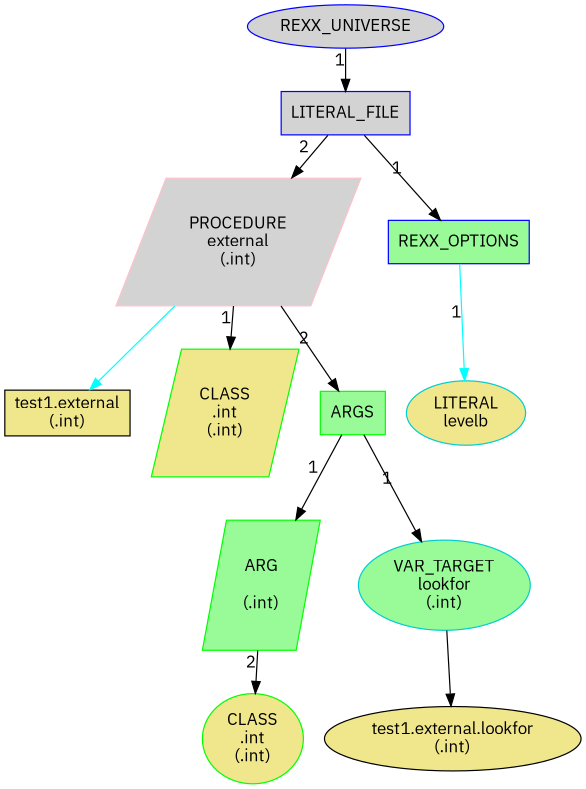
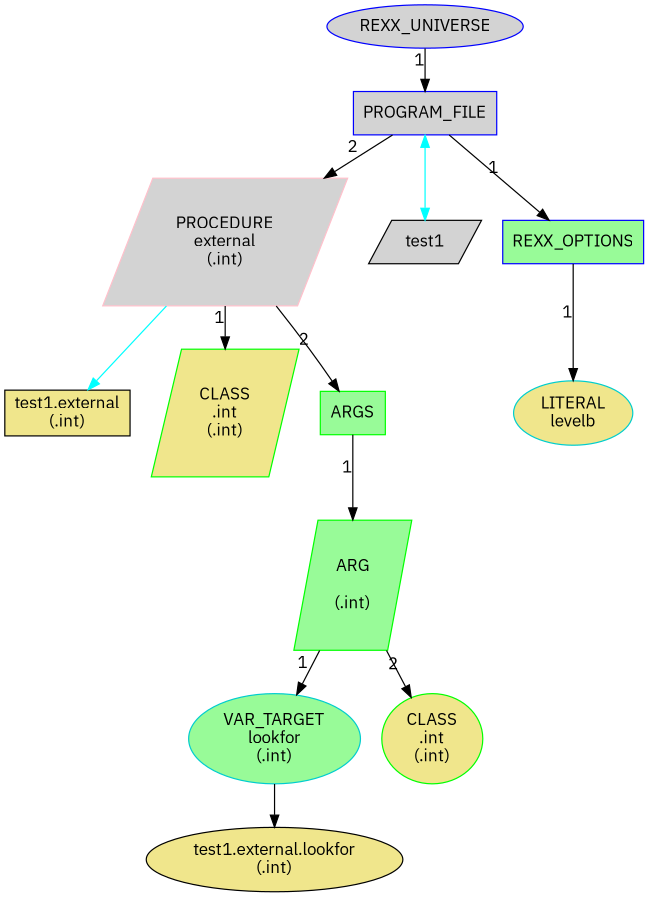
(346, 113) -> (425, 113)
none -> (425, 242)
(462, 316) -> (573, 316)
(390, 483) -> (311, 667)
